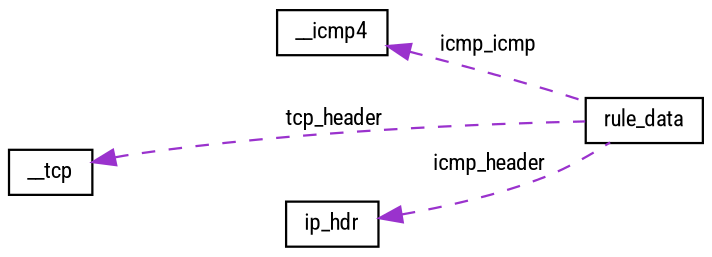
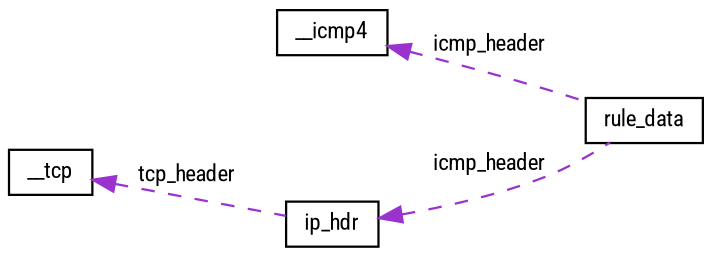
(487, 45) -> (487, 45)
(350, 132) -> (200, 200)
